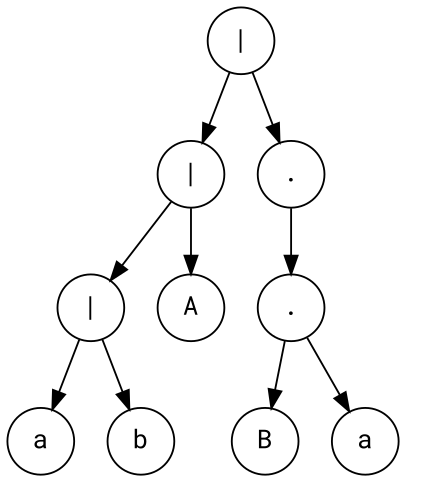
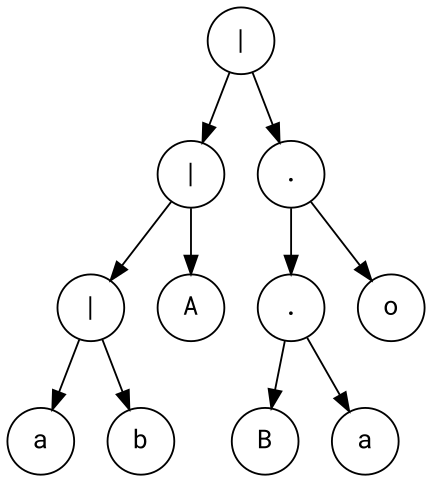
none -> (391, 308)
